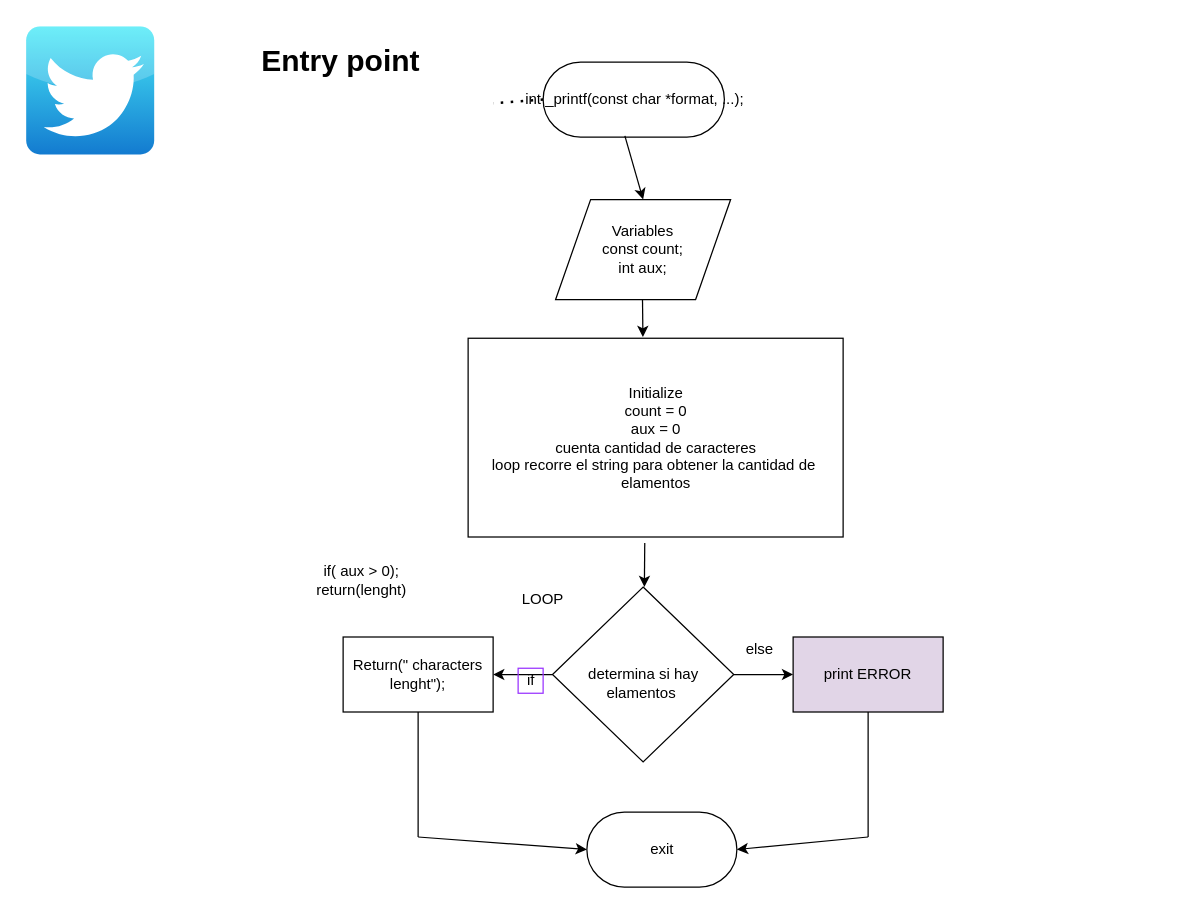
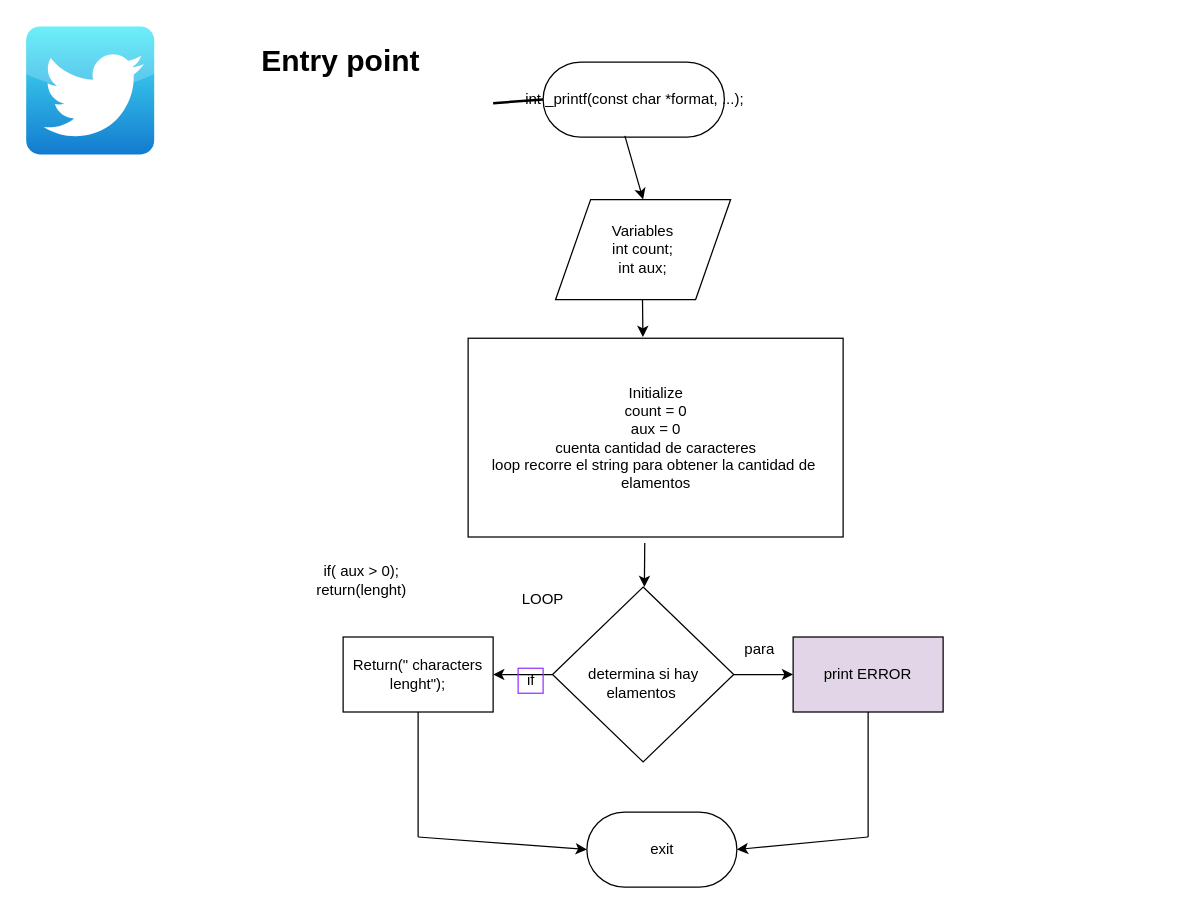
(518, 101) -> (518, 101)
(643, 249) -> (643, 249)
(760, 649) -> (760, 649)
